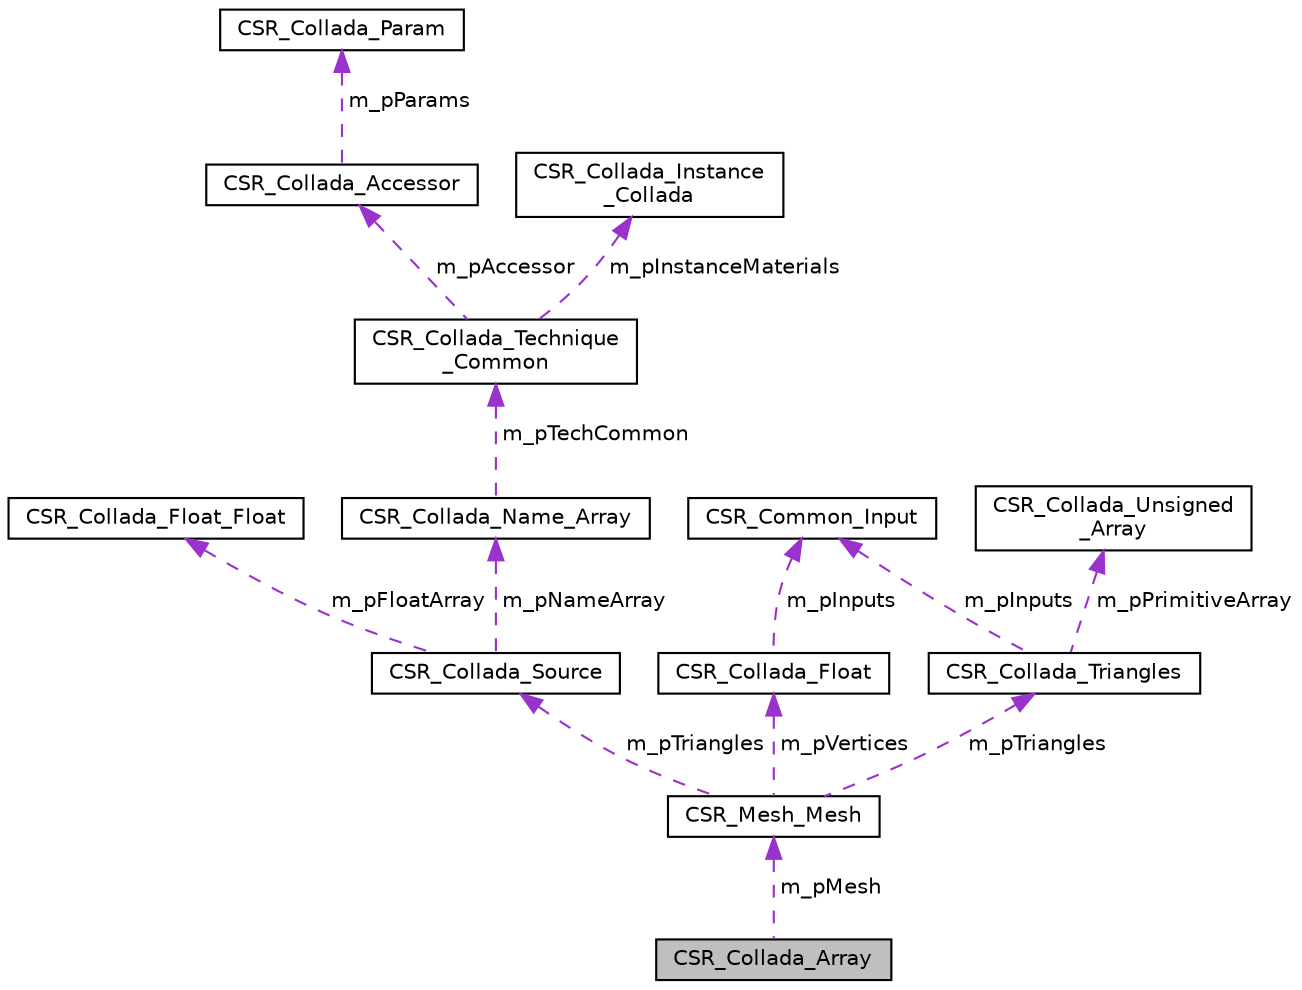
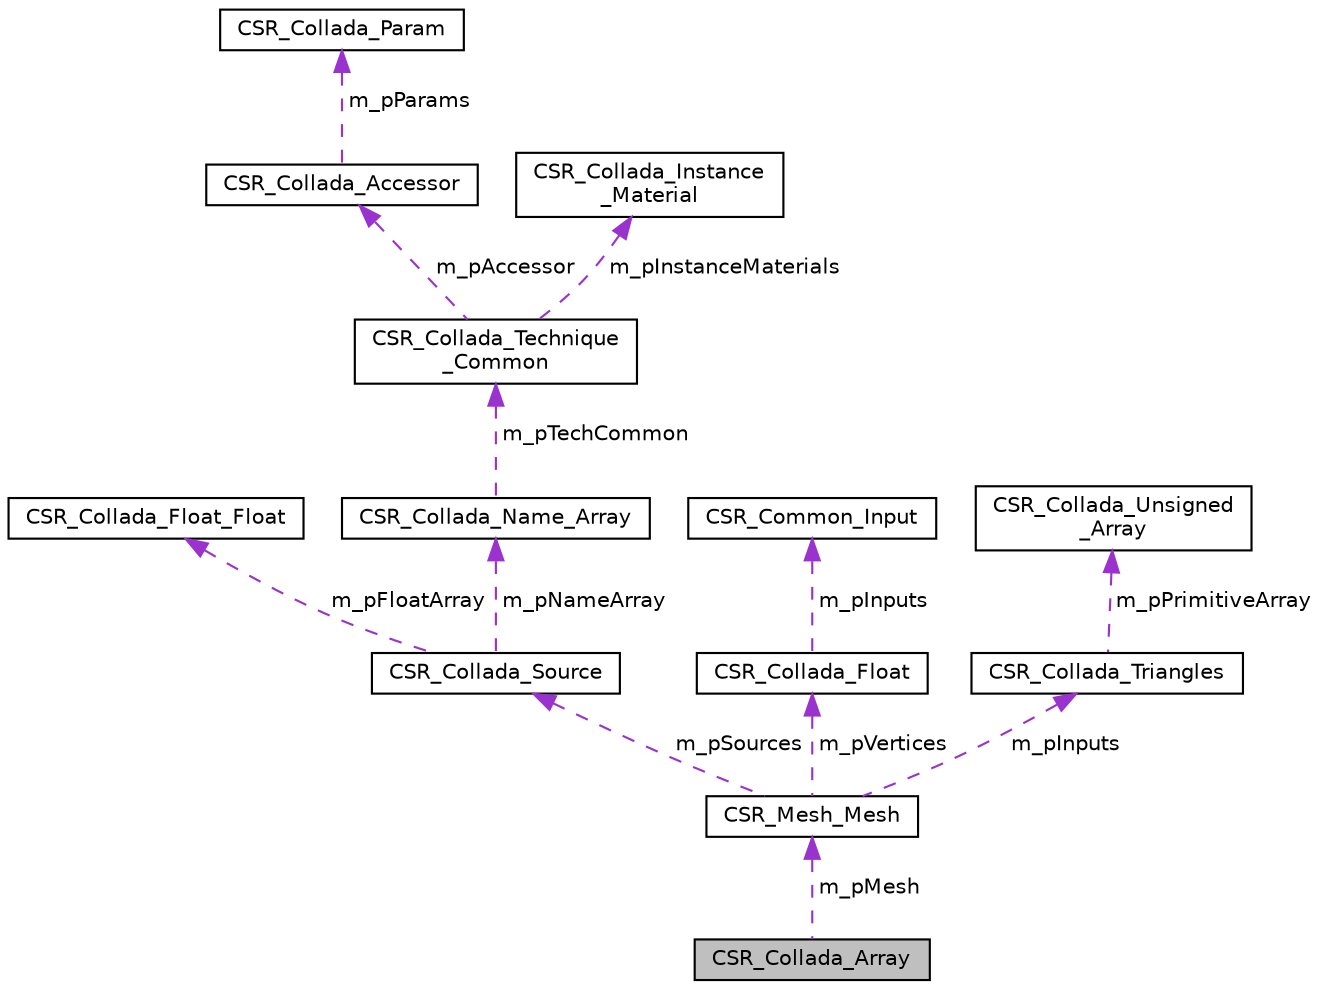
(650, 185) -> (650, 185)
(942, 604) -> none
(693, 745) -> (736, 745)
(1035, 745) -> (1063, 745)
